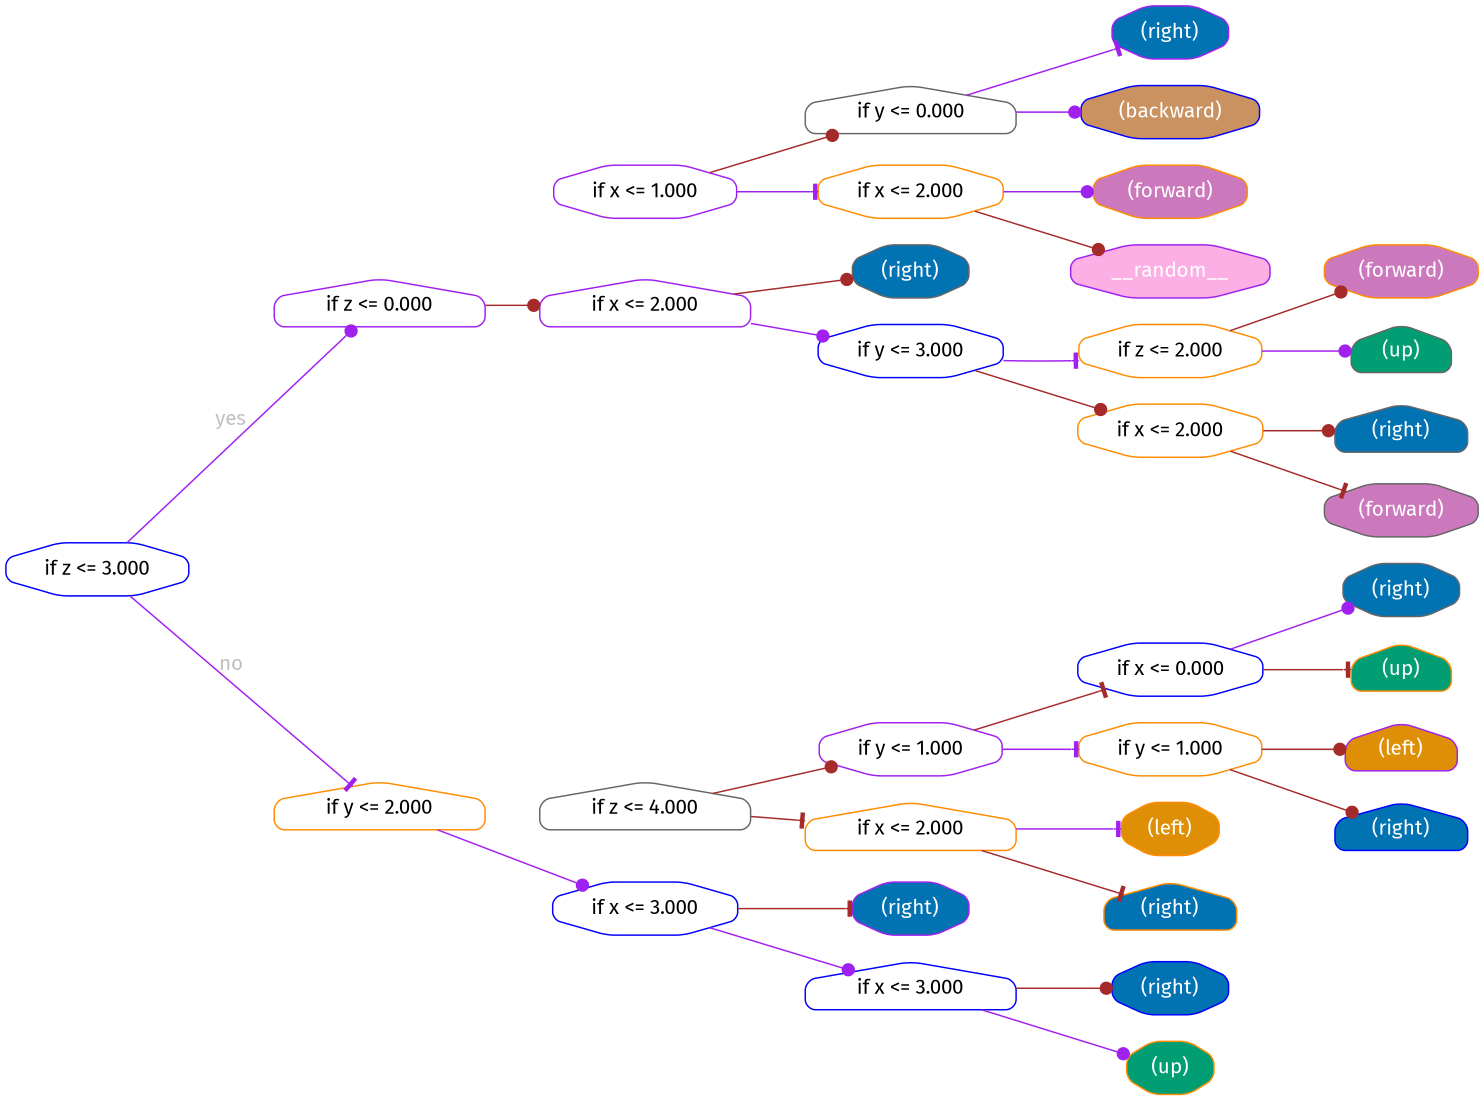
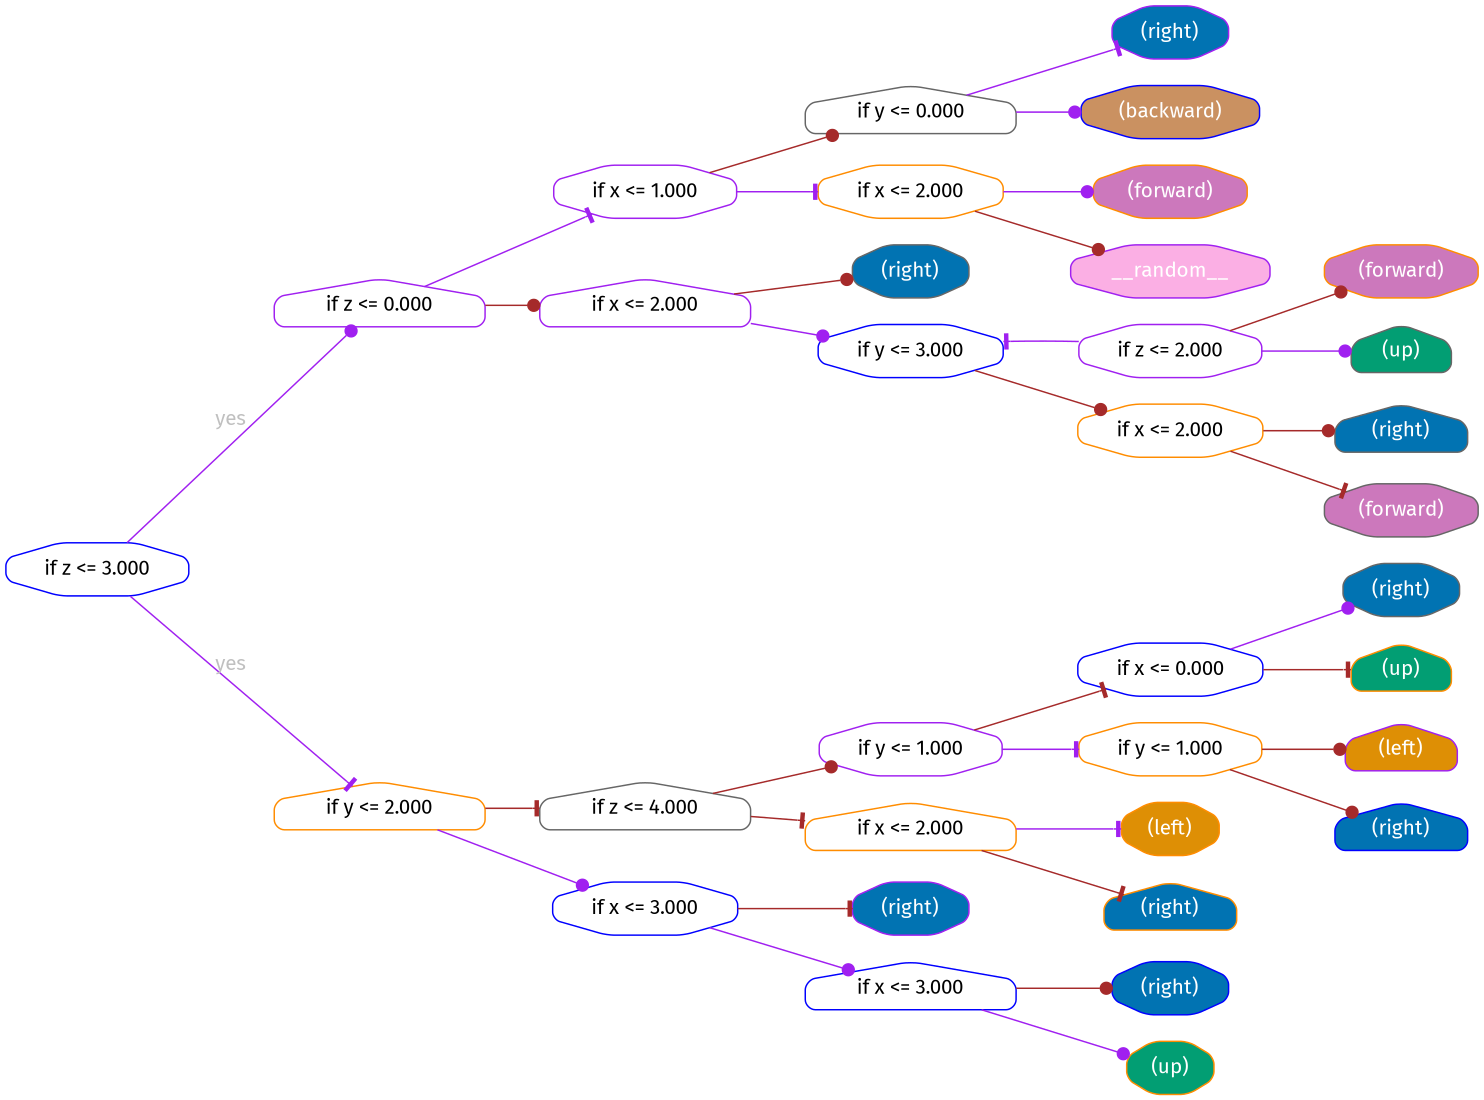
none -> (505, 252)
(1170, 351) -> (1170, 351)
(1037, 361) -> (1045, 341)
(231, 664) -> (231, 664)
none -> (509, 808)
